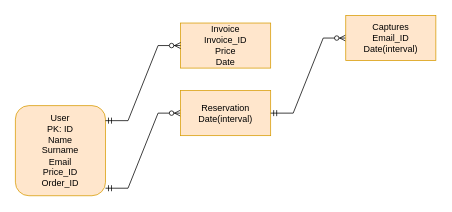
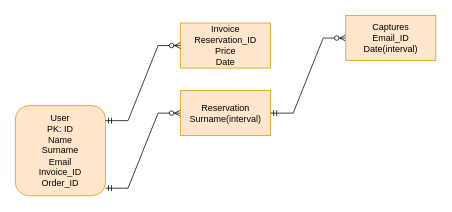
(225, 45) -> (225, 45)
(225, 113) -> (225, 113)
(60, 150) -> (60, 150)
